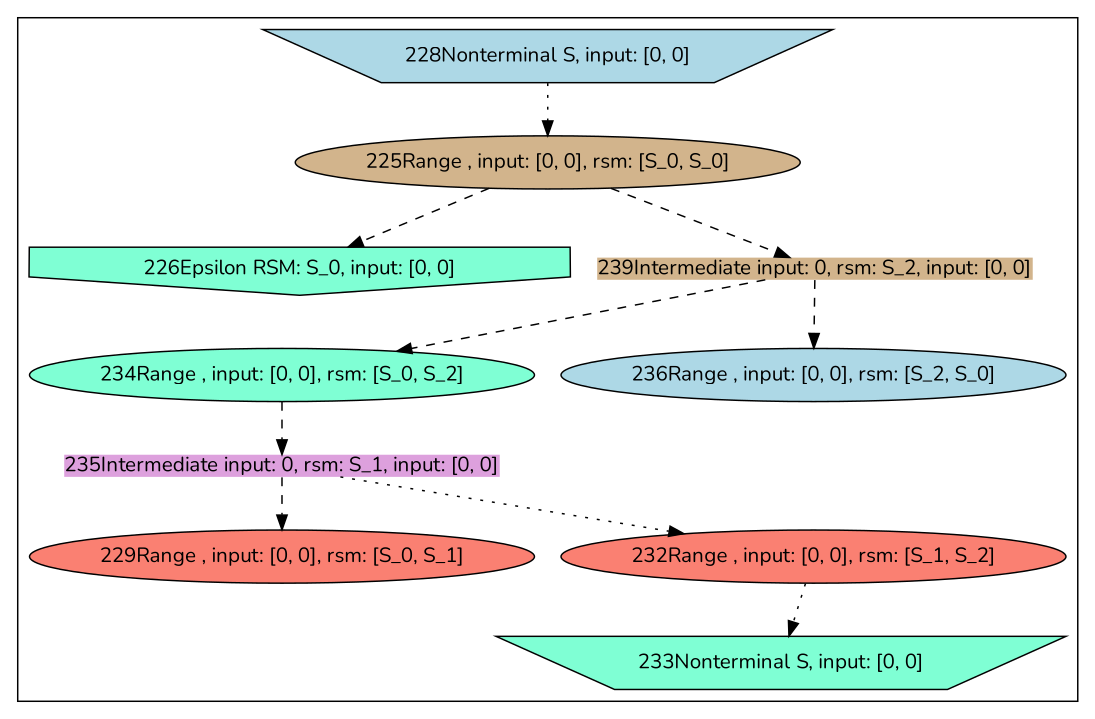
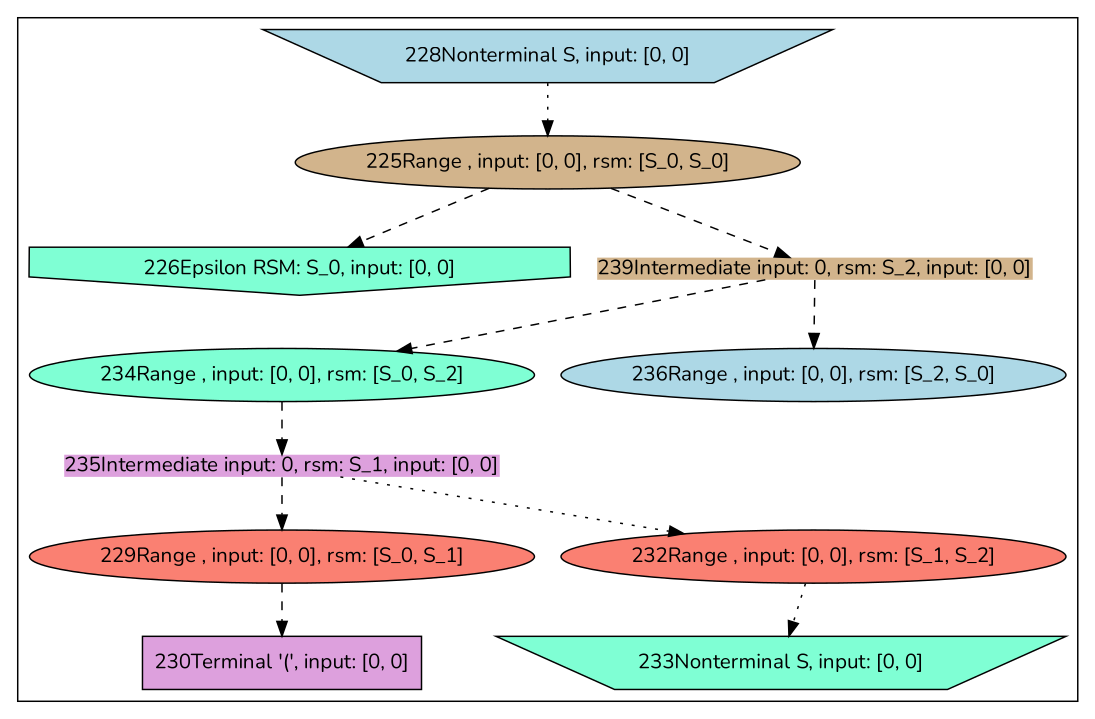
none -> (282, 663)
